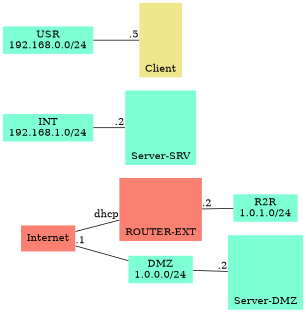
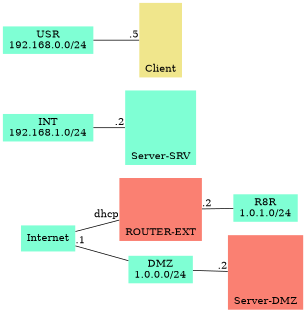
(266, 208) -> (266, 208)
(48, 238) -> (48, 238)
(266, 272) -> (266, 272)
